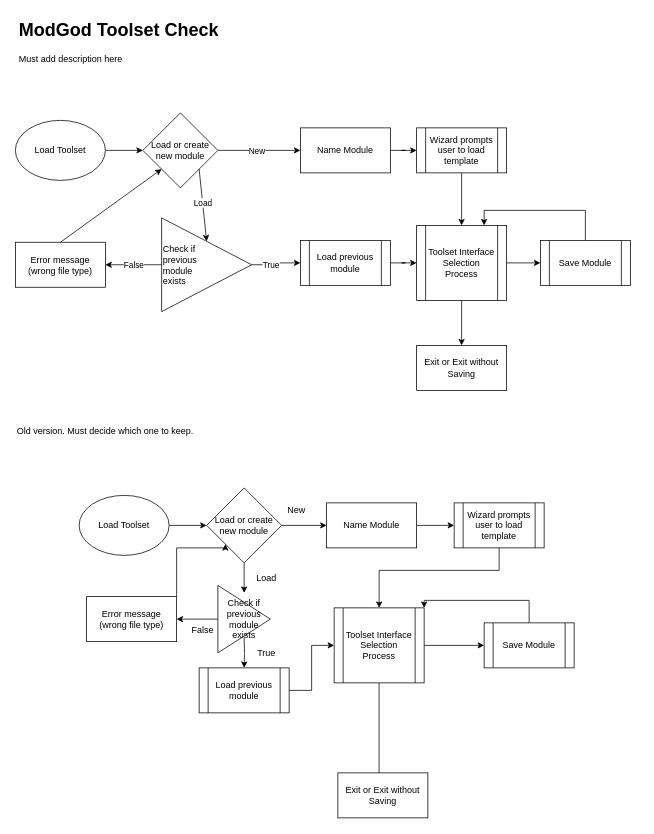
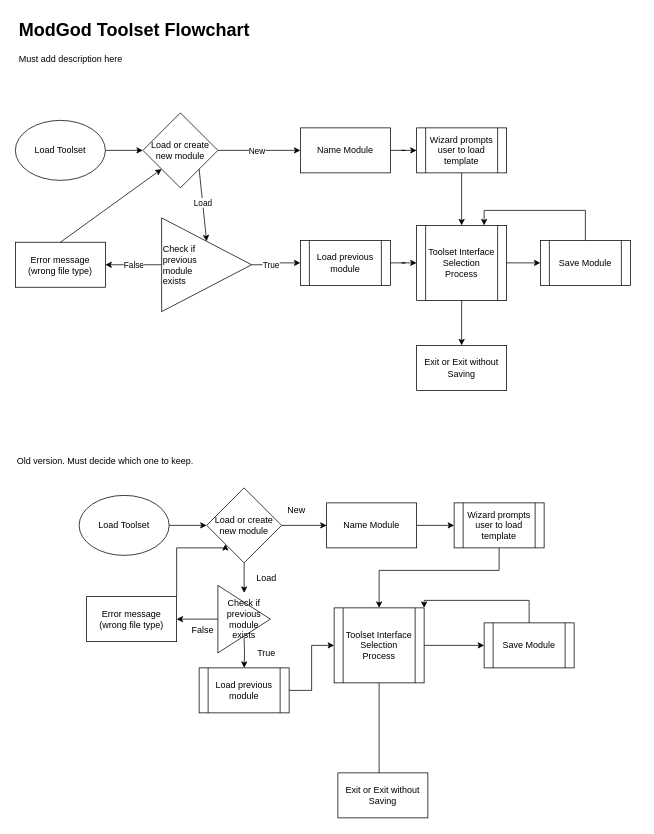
(76, 19) -> (76, 19)
(105, 432) -> (105, 462)
